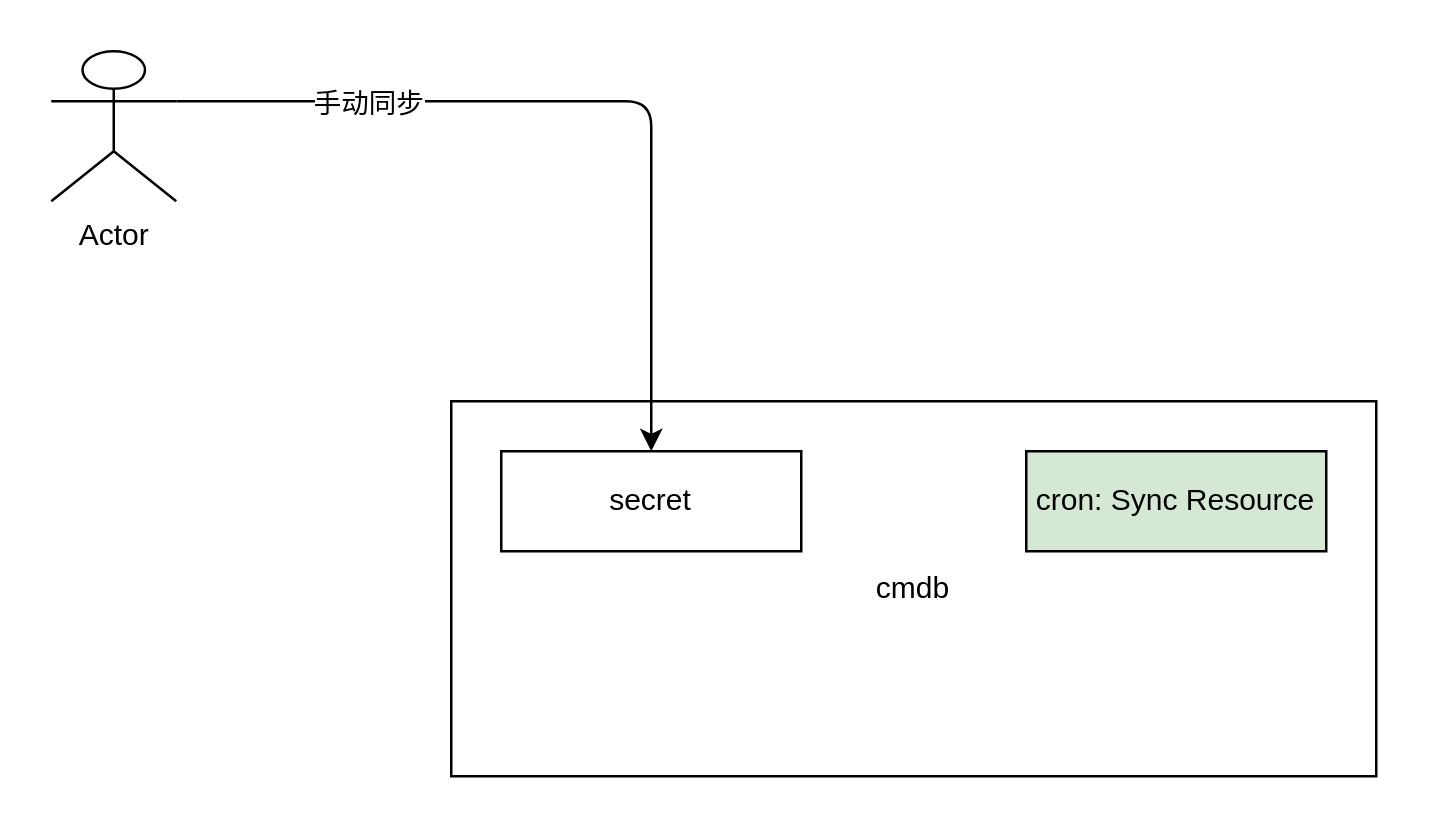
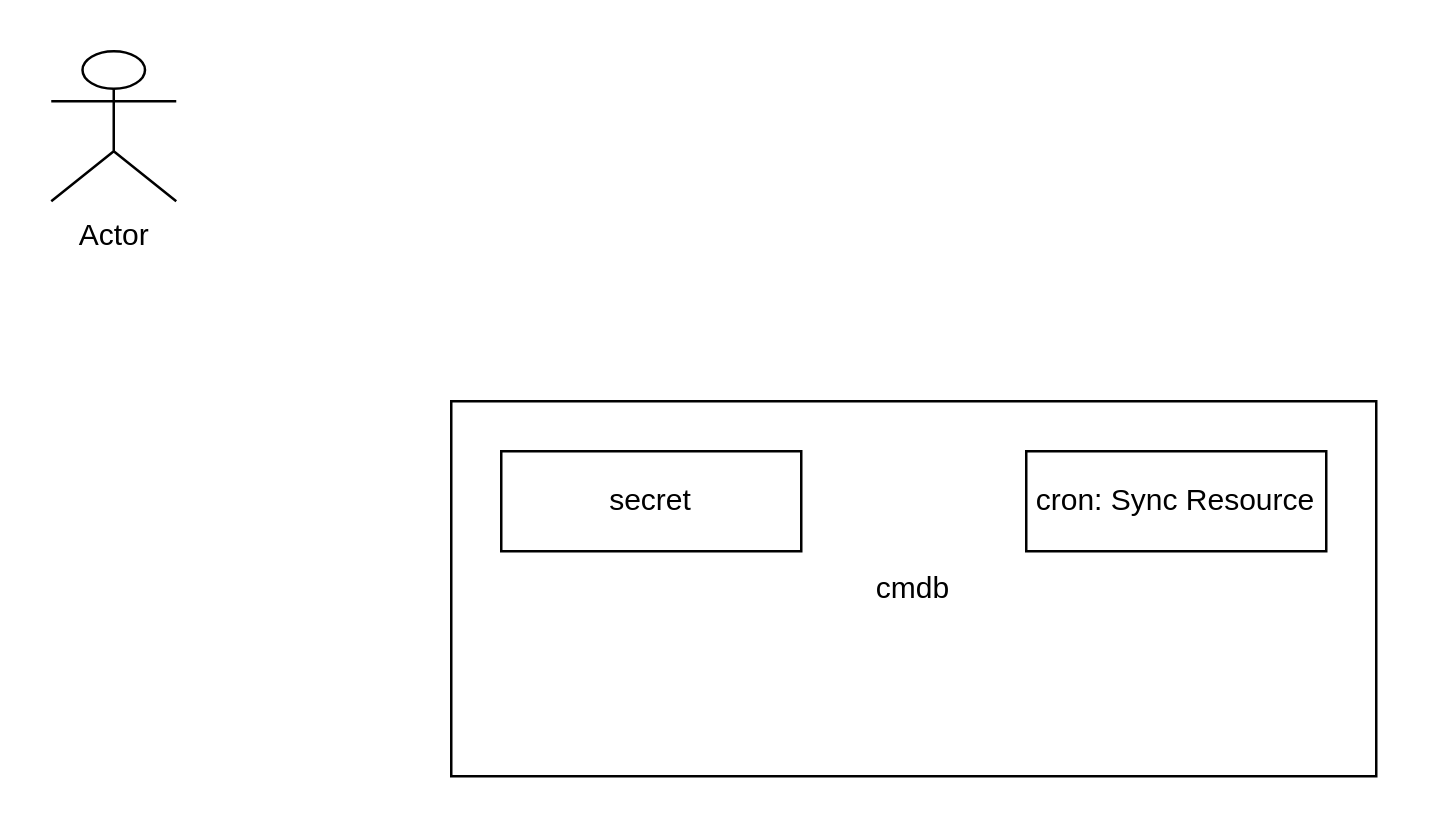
(573, 101) -> none
(1176, 501) -> (1176, 501)
